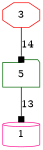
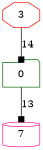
(21, 75) -> (21, 75)
(21, 134) -> (21, 134)
